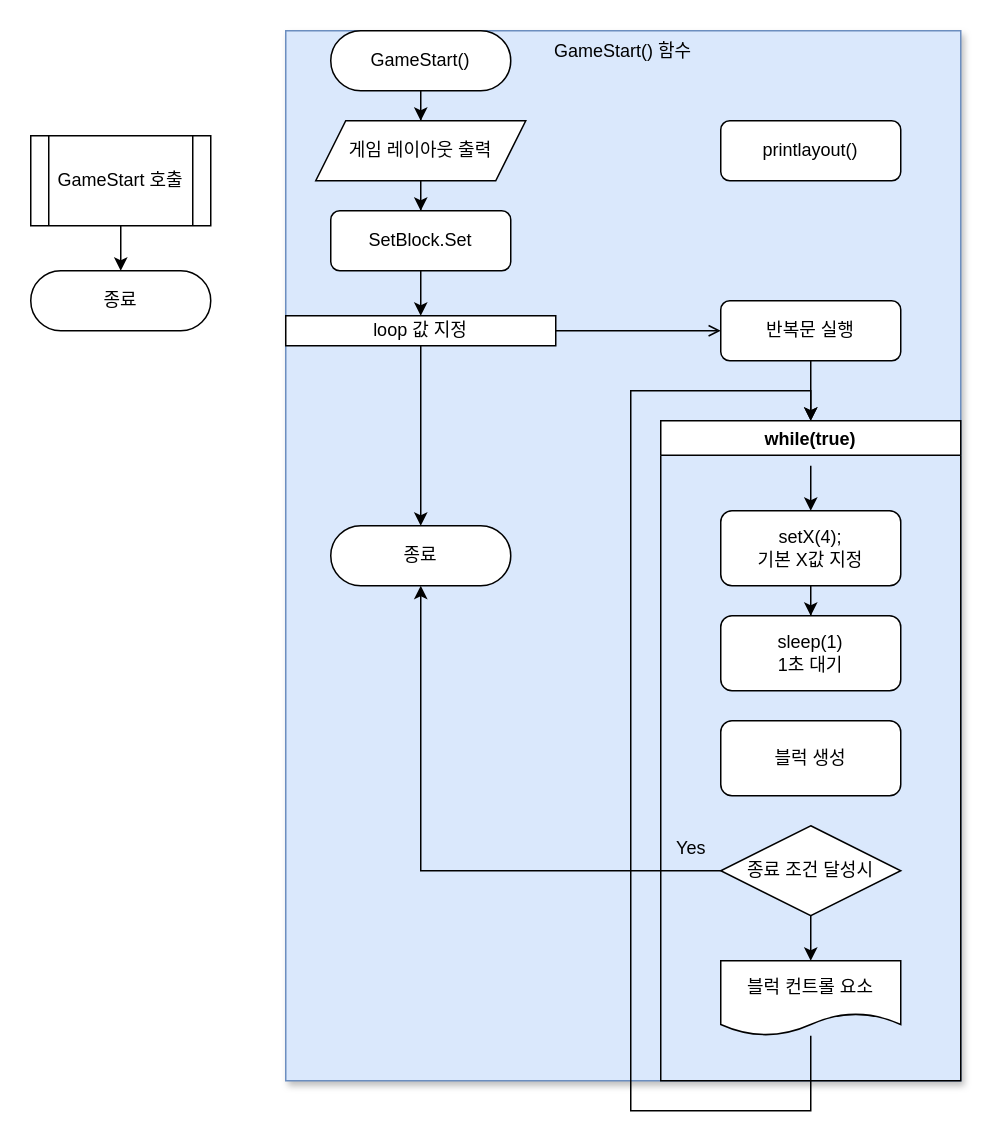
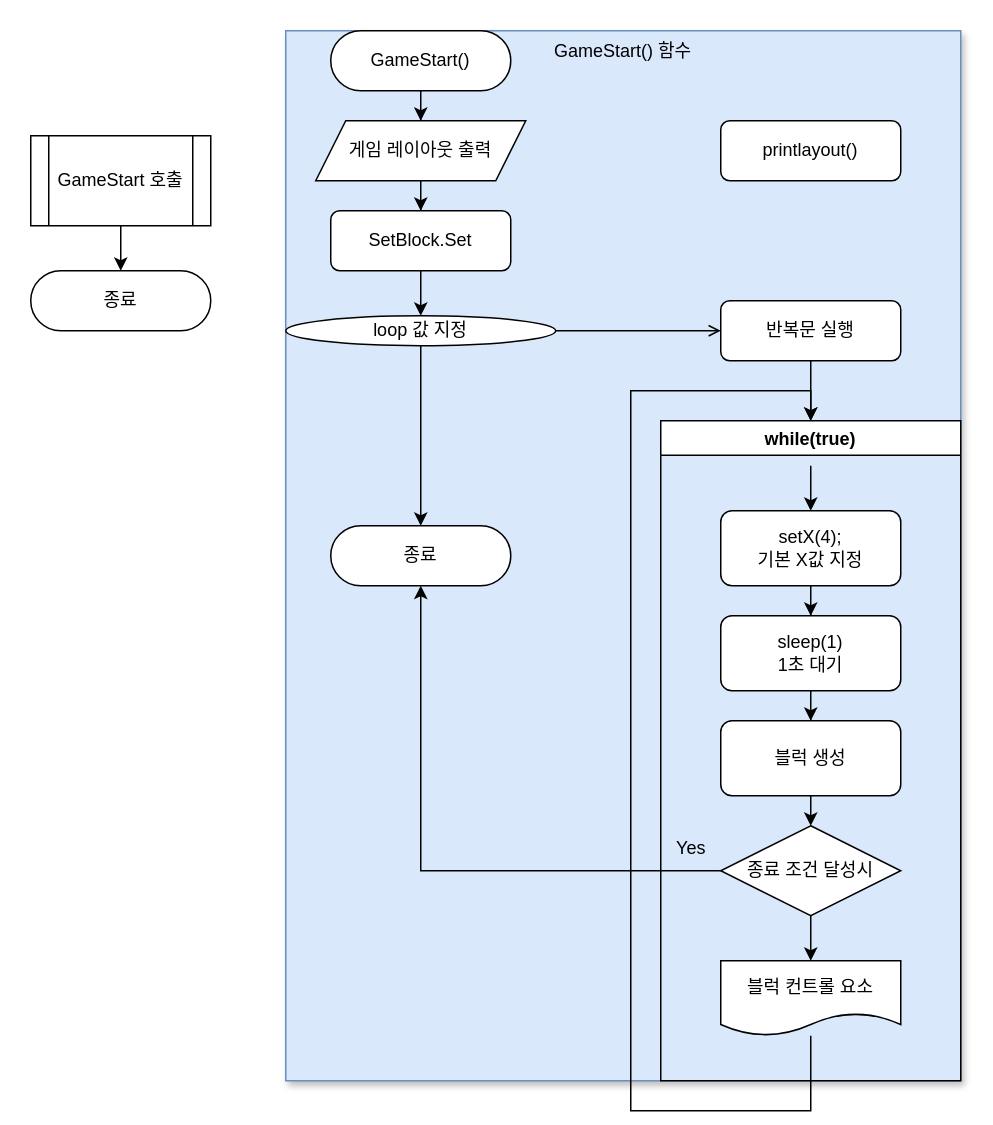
(421, 331) -> (421, 331)
none -> (811, 711)
none -> (811, 806)
